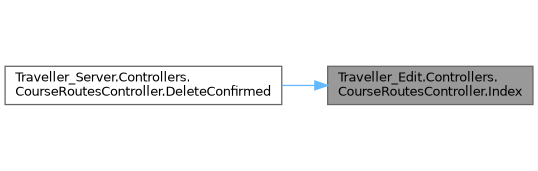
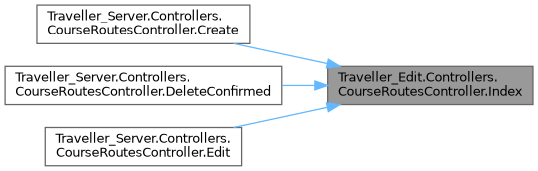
none -> (143, 24)
none -> (143, 147)
